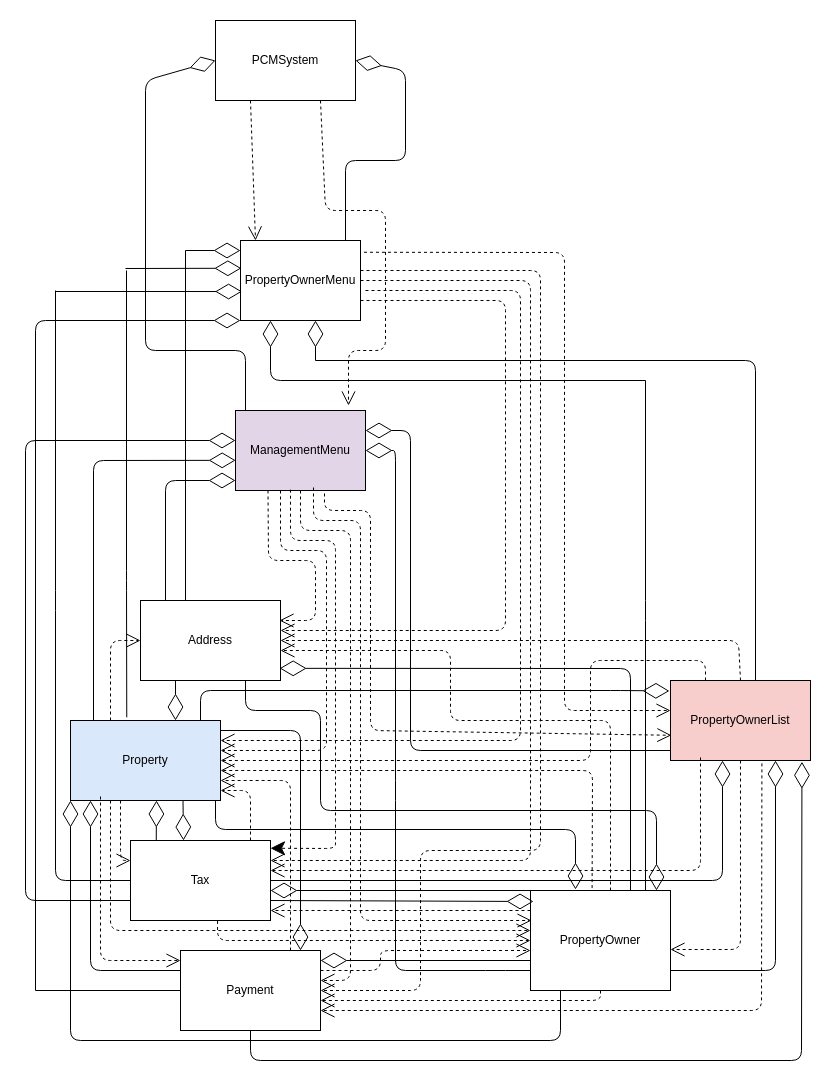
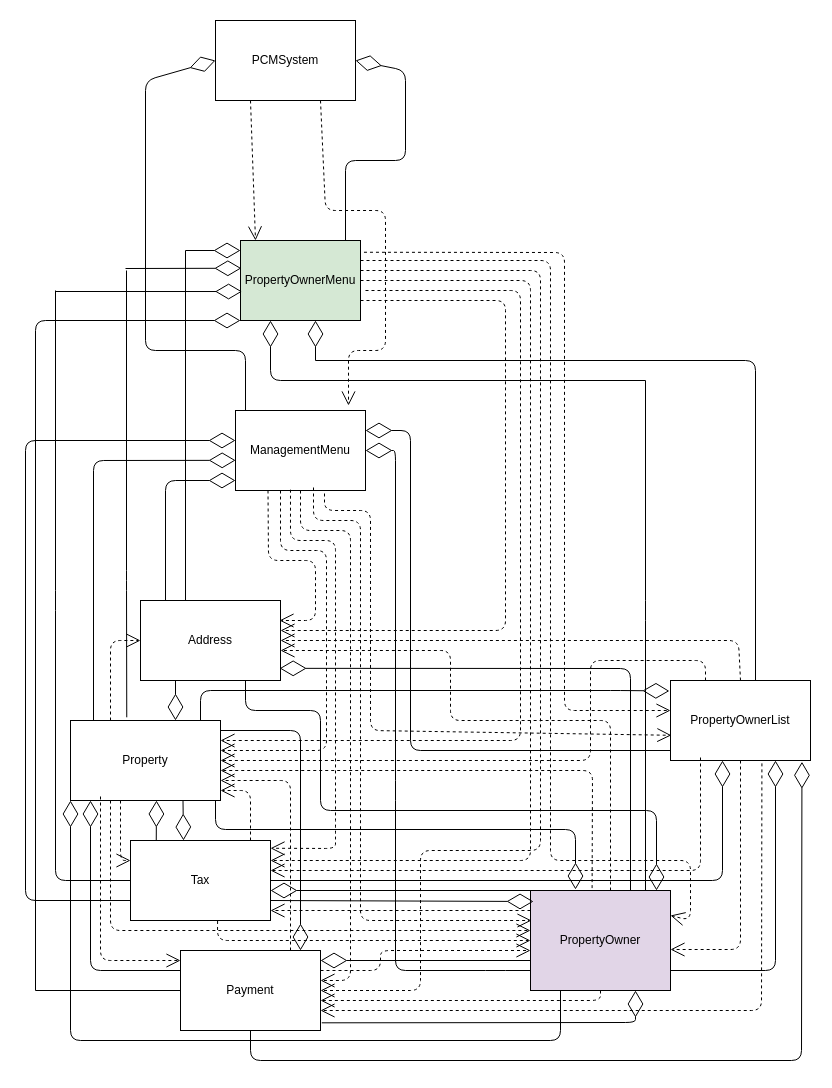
(301, 281) -> (301, 281)
(301, 451) -> (301, 451)
none -> (551, 565)
(741, 721) -> (741, 721)
(146, 761) -> (146, 761)
(283, 848) -> (279, 848)
(601, 941) -> (601, 941)
none -> (480, 1023)
